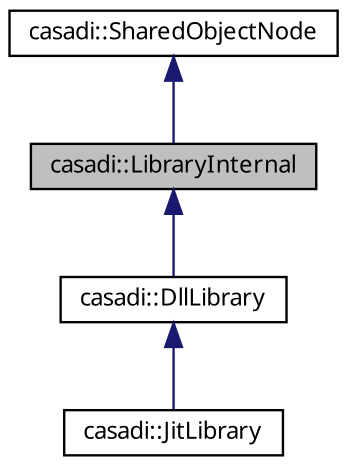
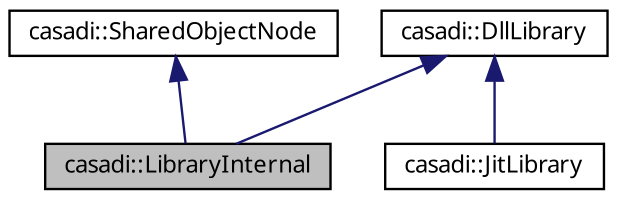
(174, 245) -> (330, 105)
